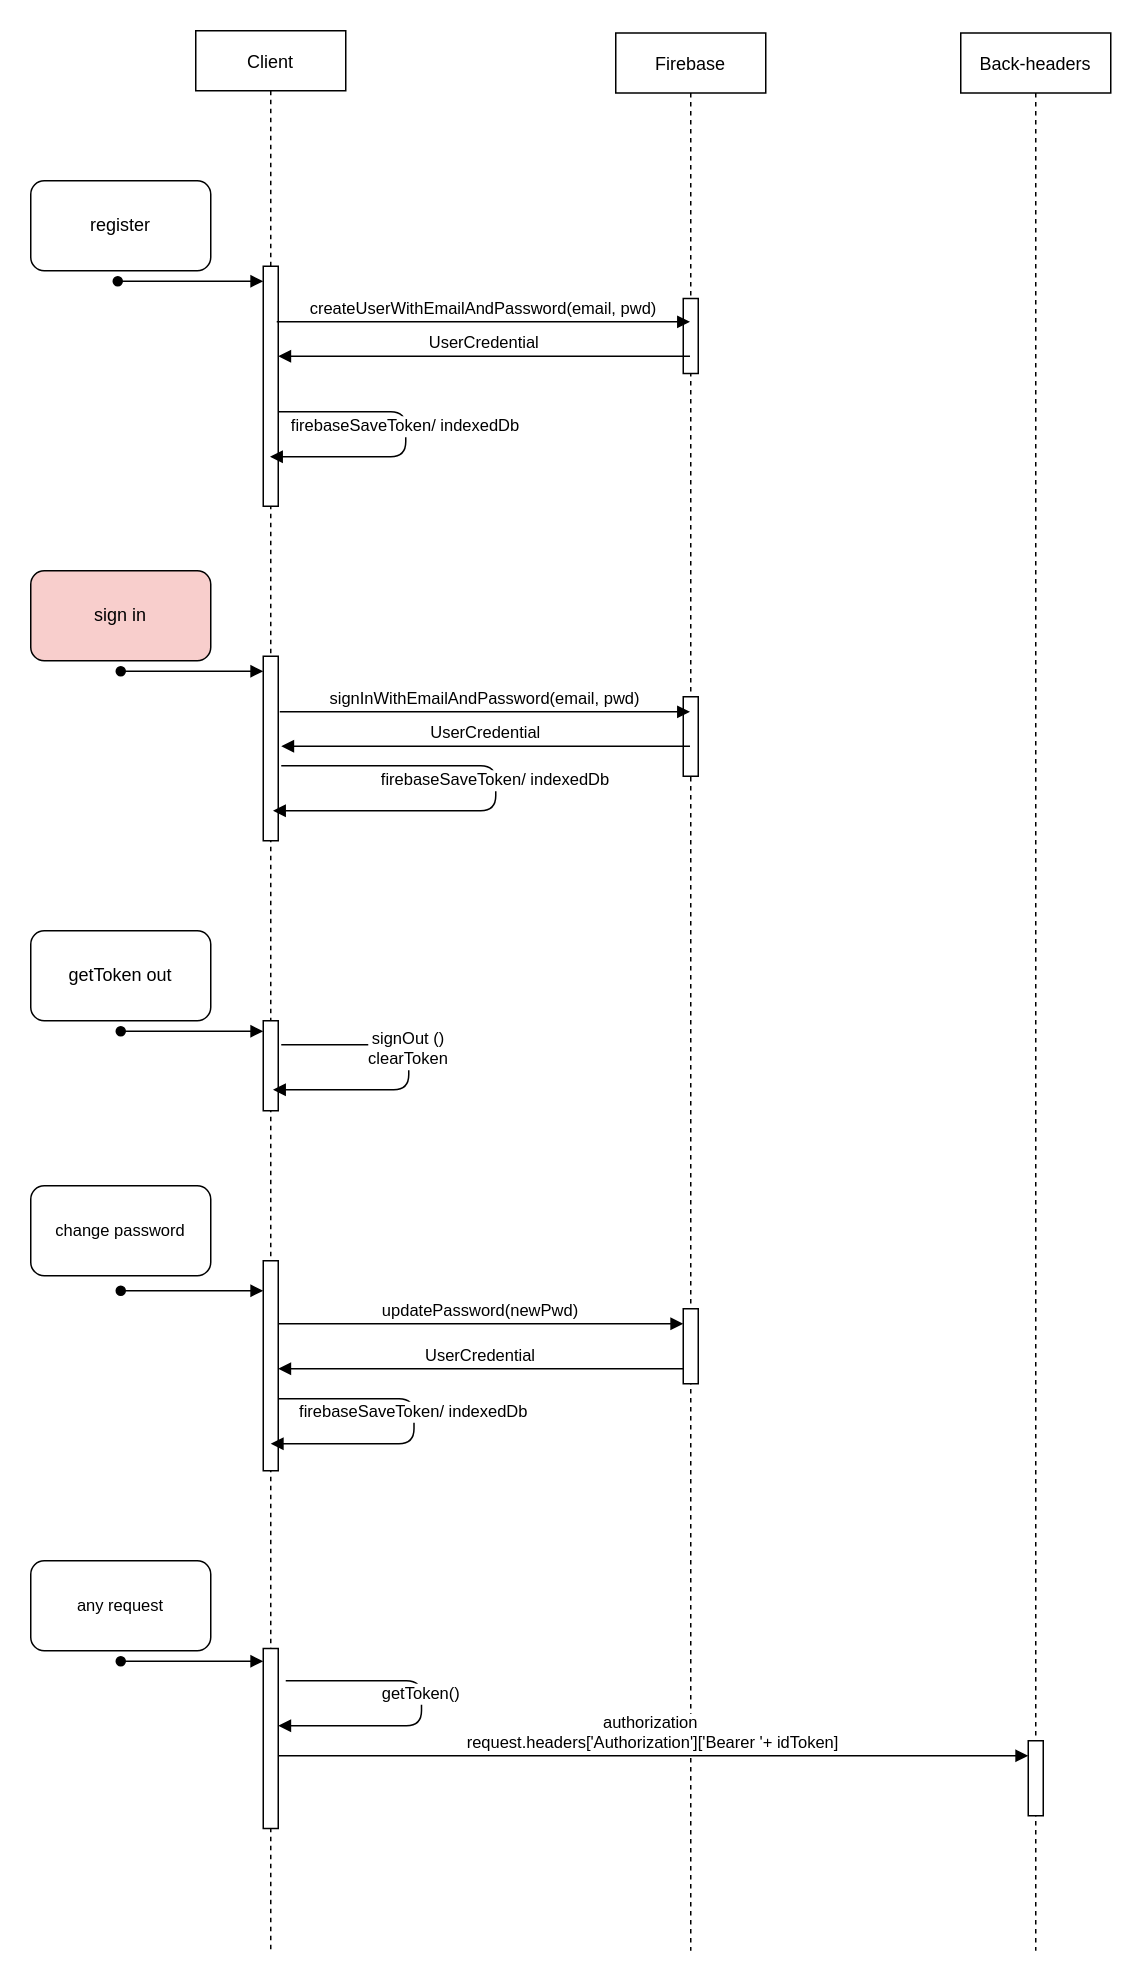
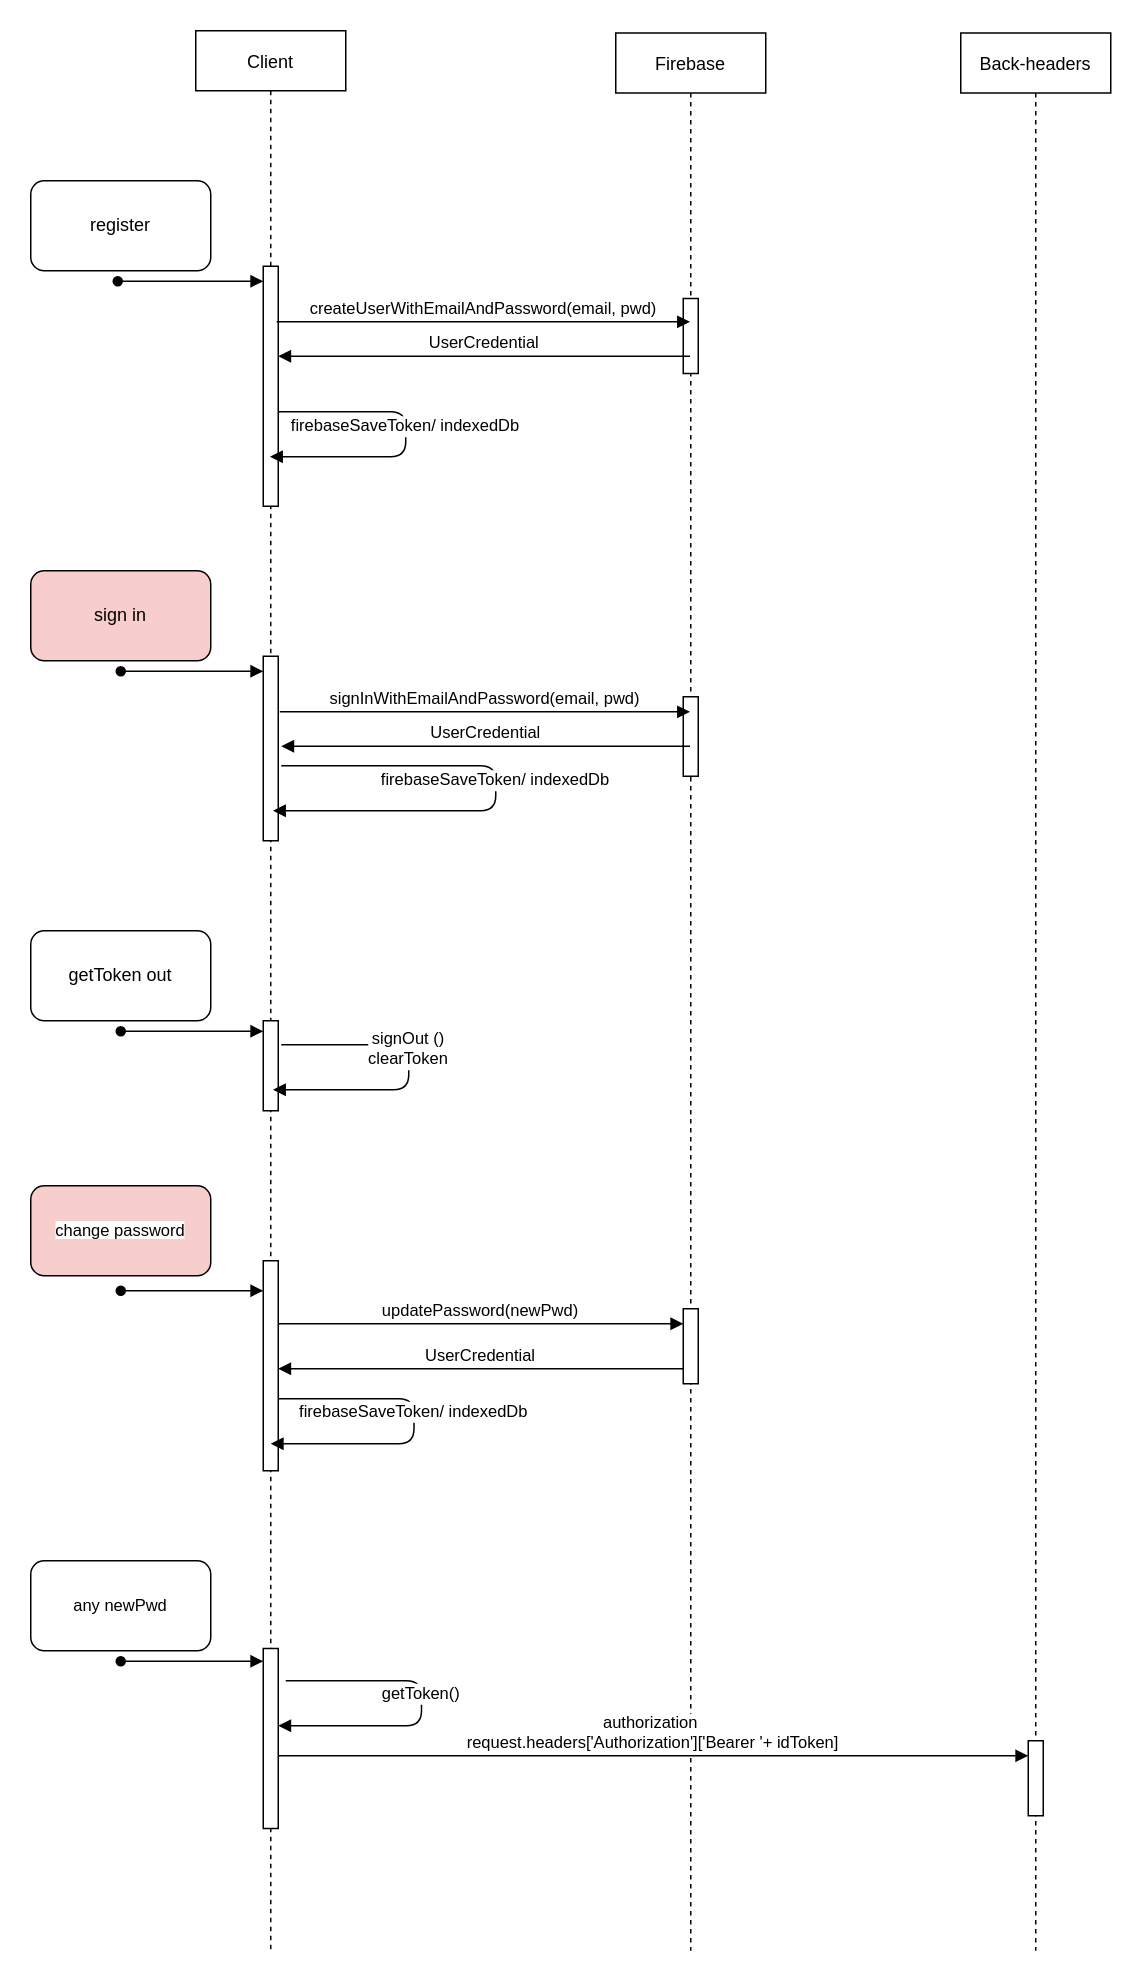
(121, 1231) -> (121, 1231)
(121, 1606) -> (121, 1606)
